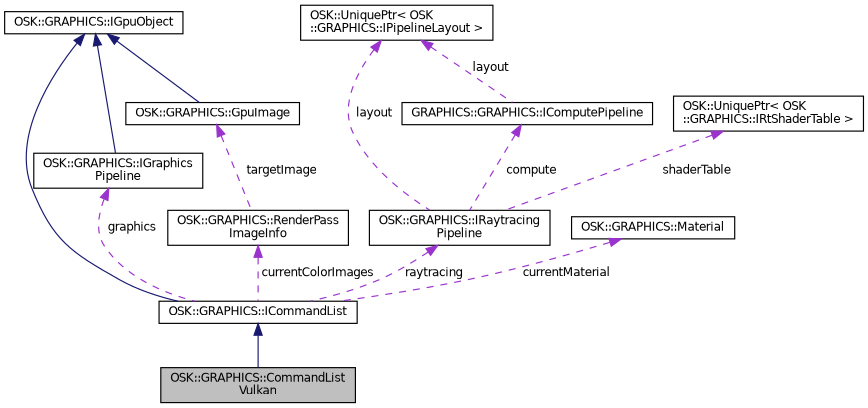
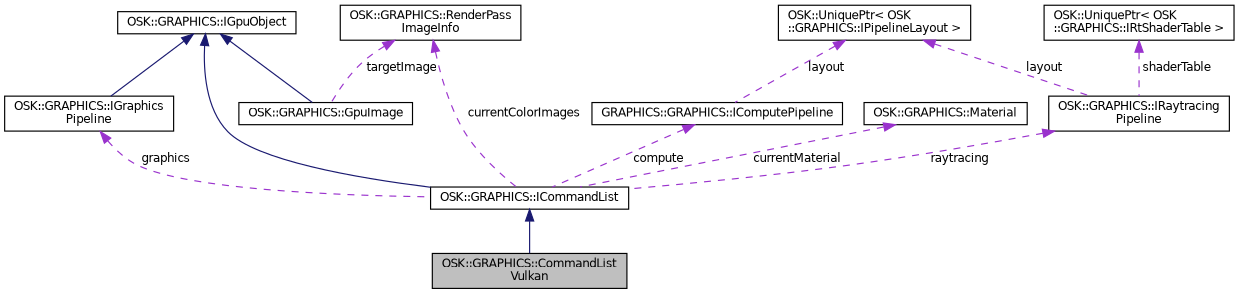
(492, 172) -> (618, 158)
(236, 173) -> (354, 71)
